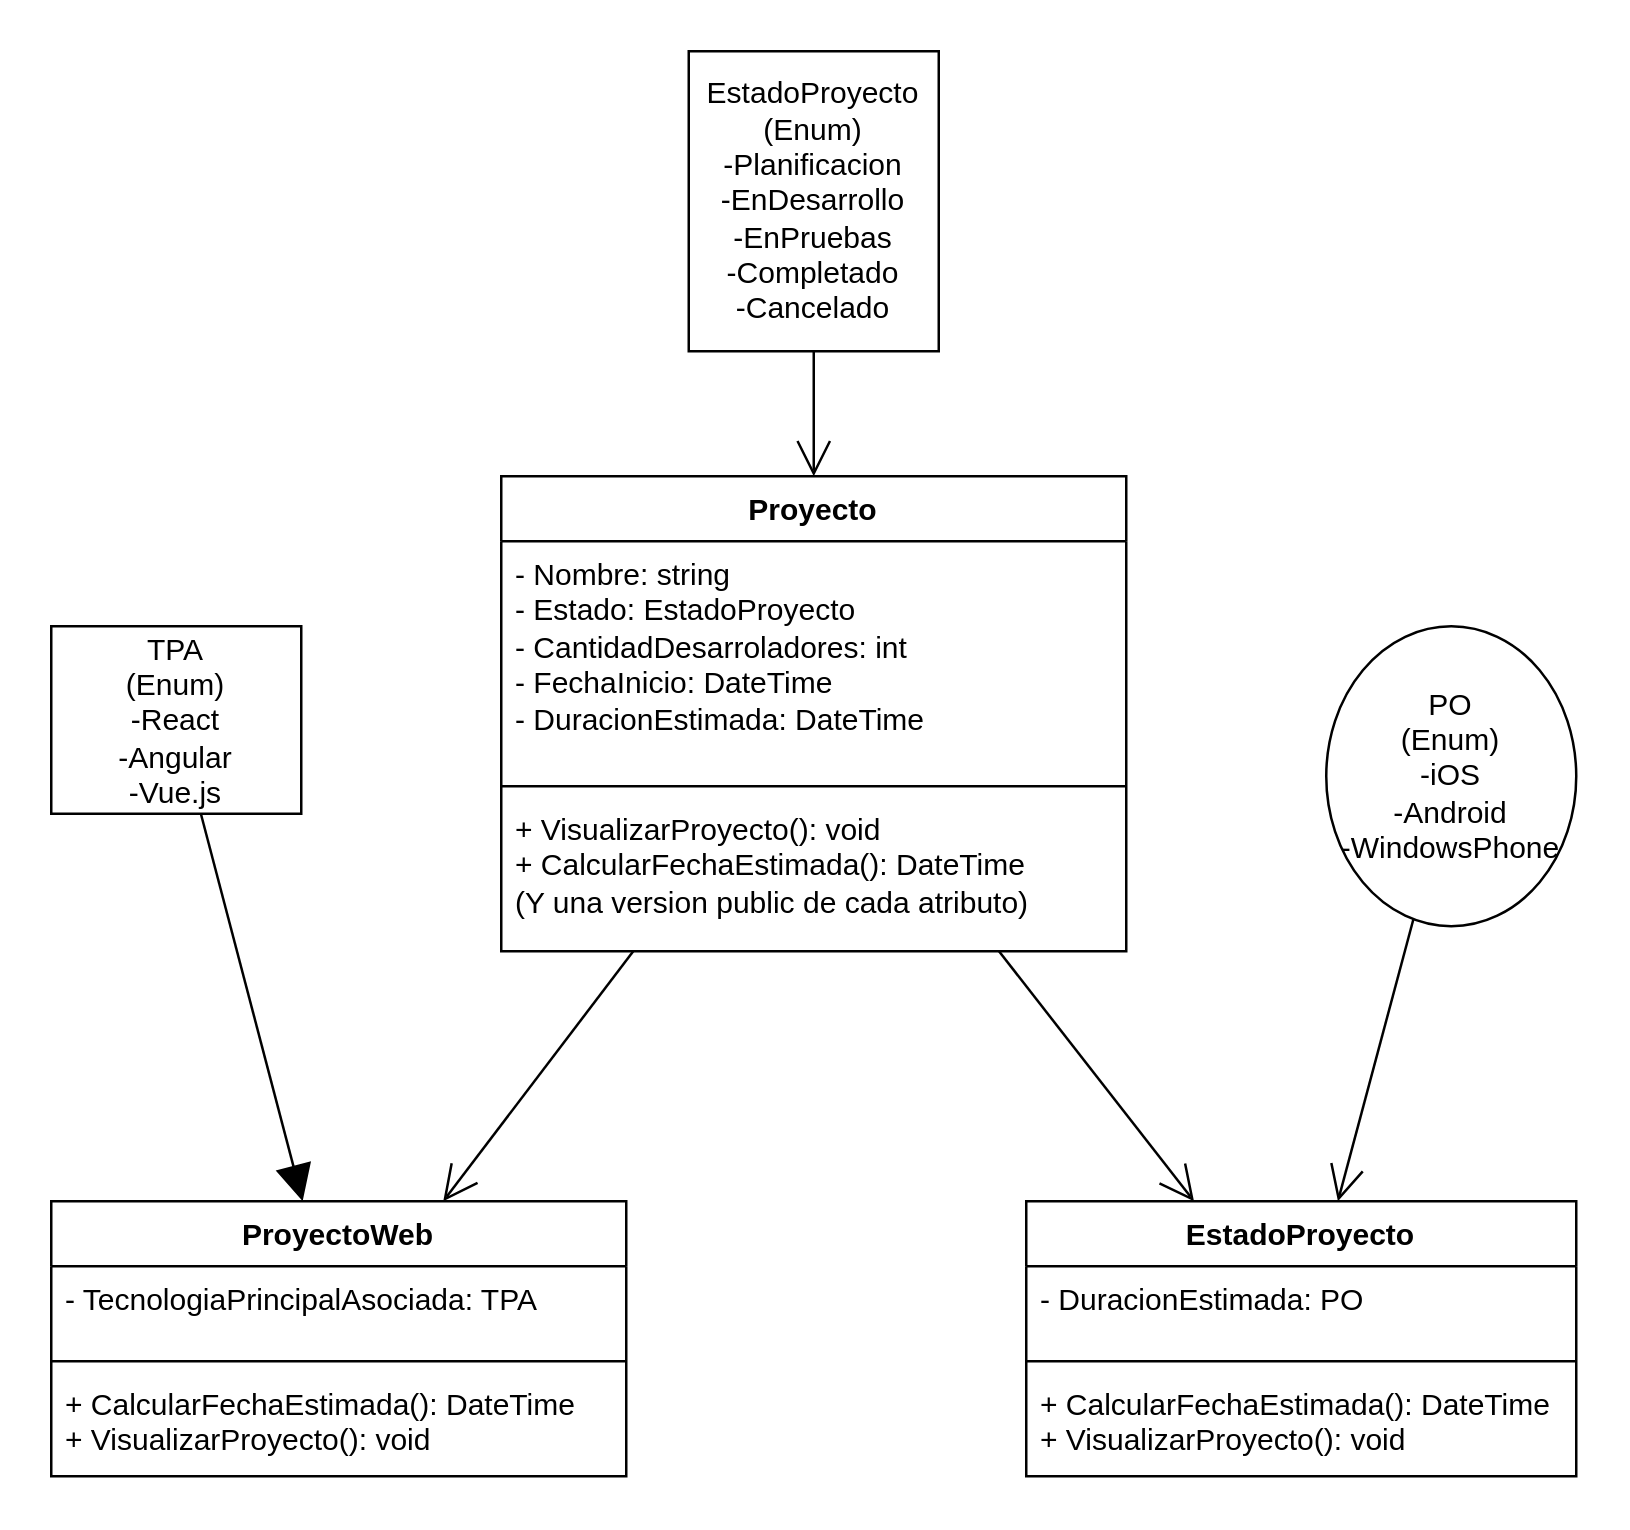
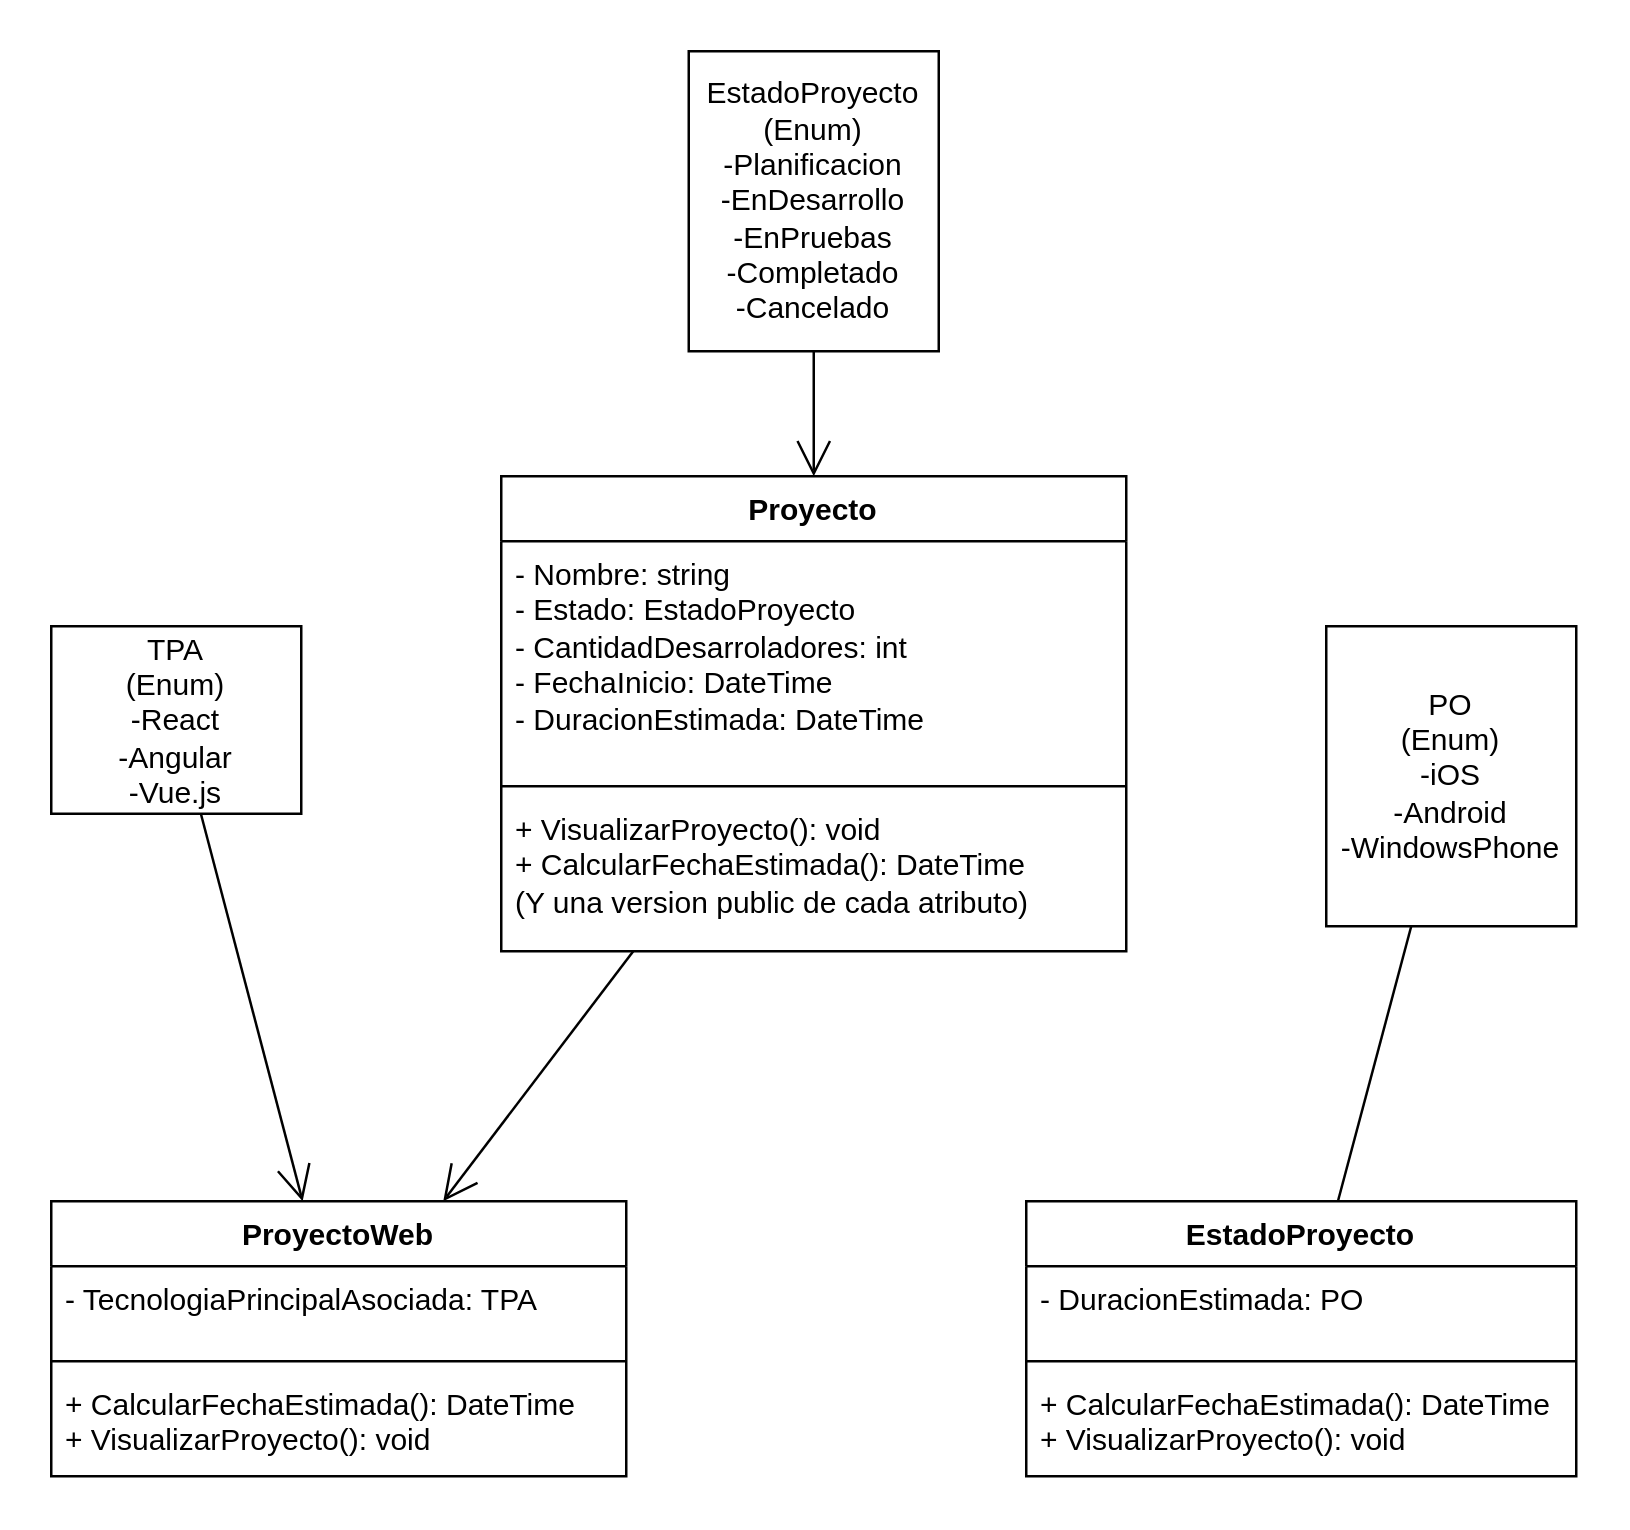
(1451, 776) -> (1451, 776)
(1096, 1076) -> none
(293, 1165) -> (296, 1177)
(1340, 1192) -> (1340, 1194)
